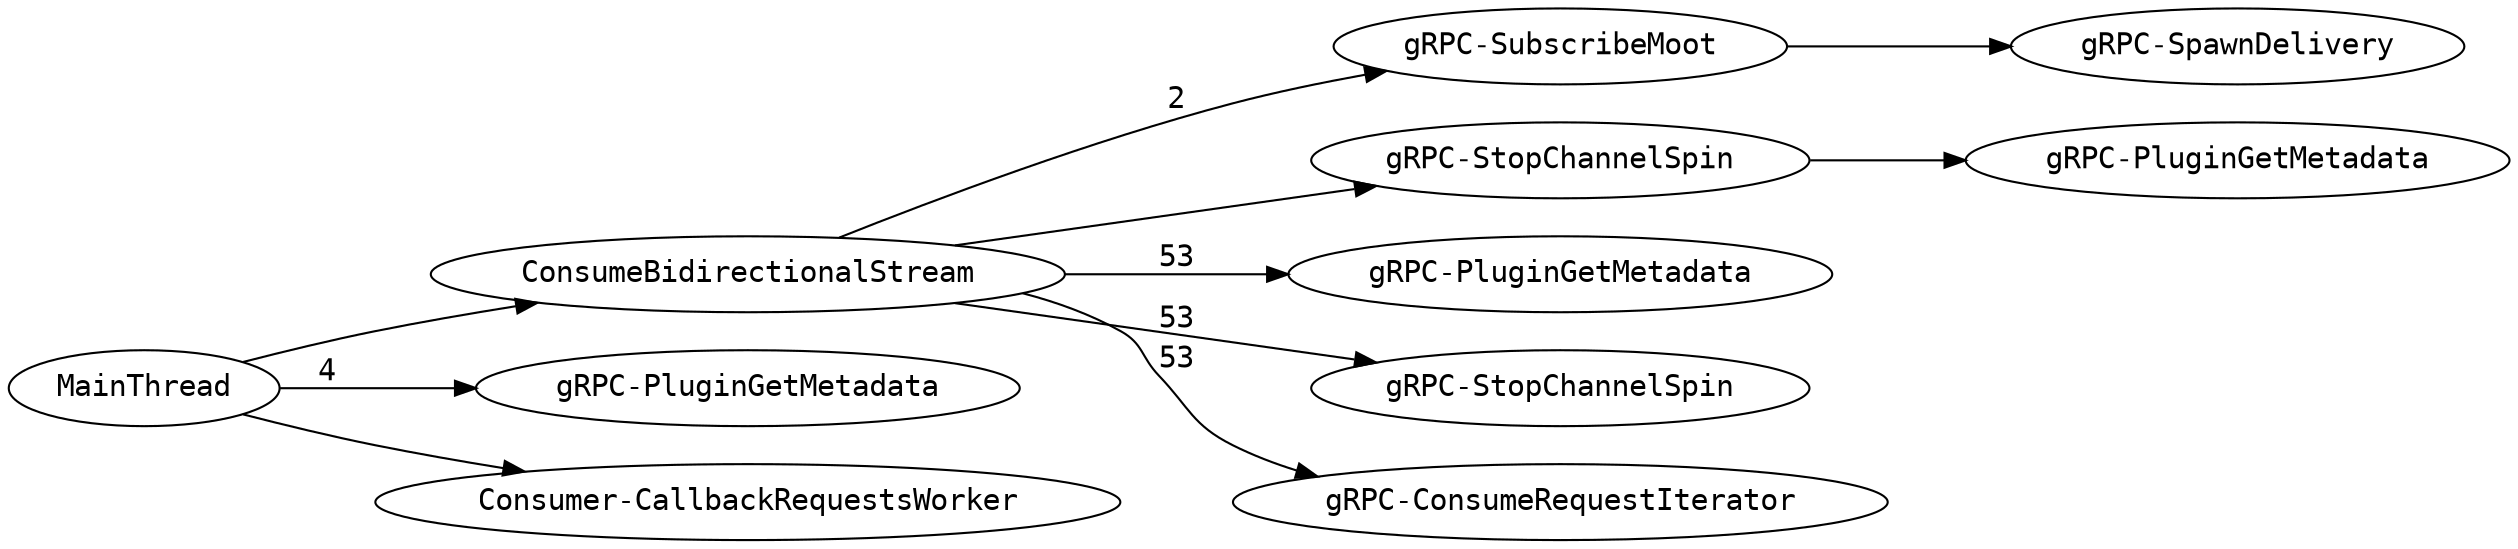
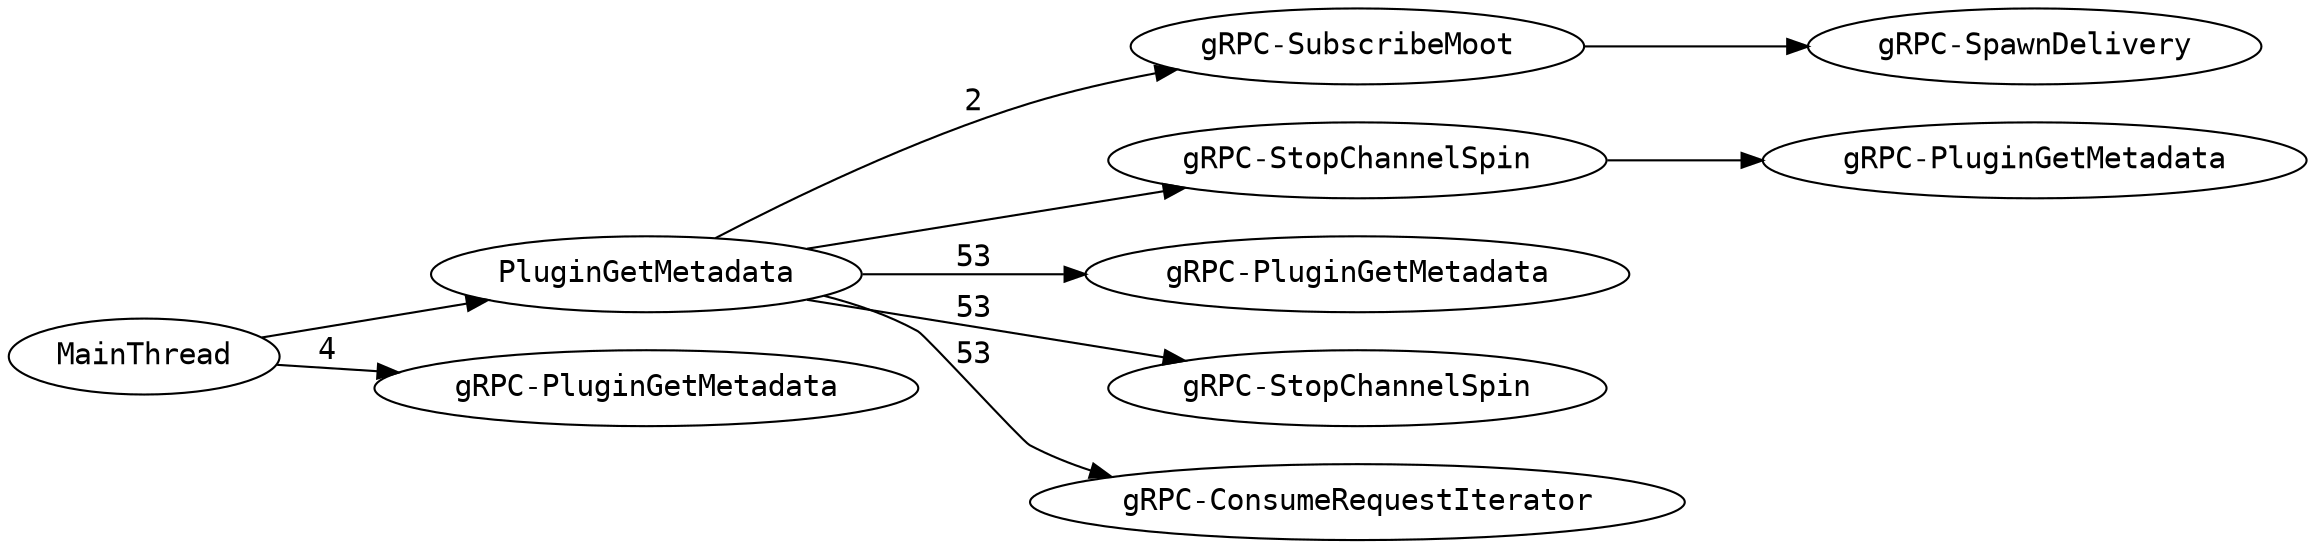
(748, 274) -> (646, 274)
(748, 502) -> none
